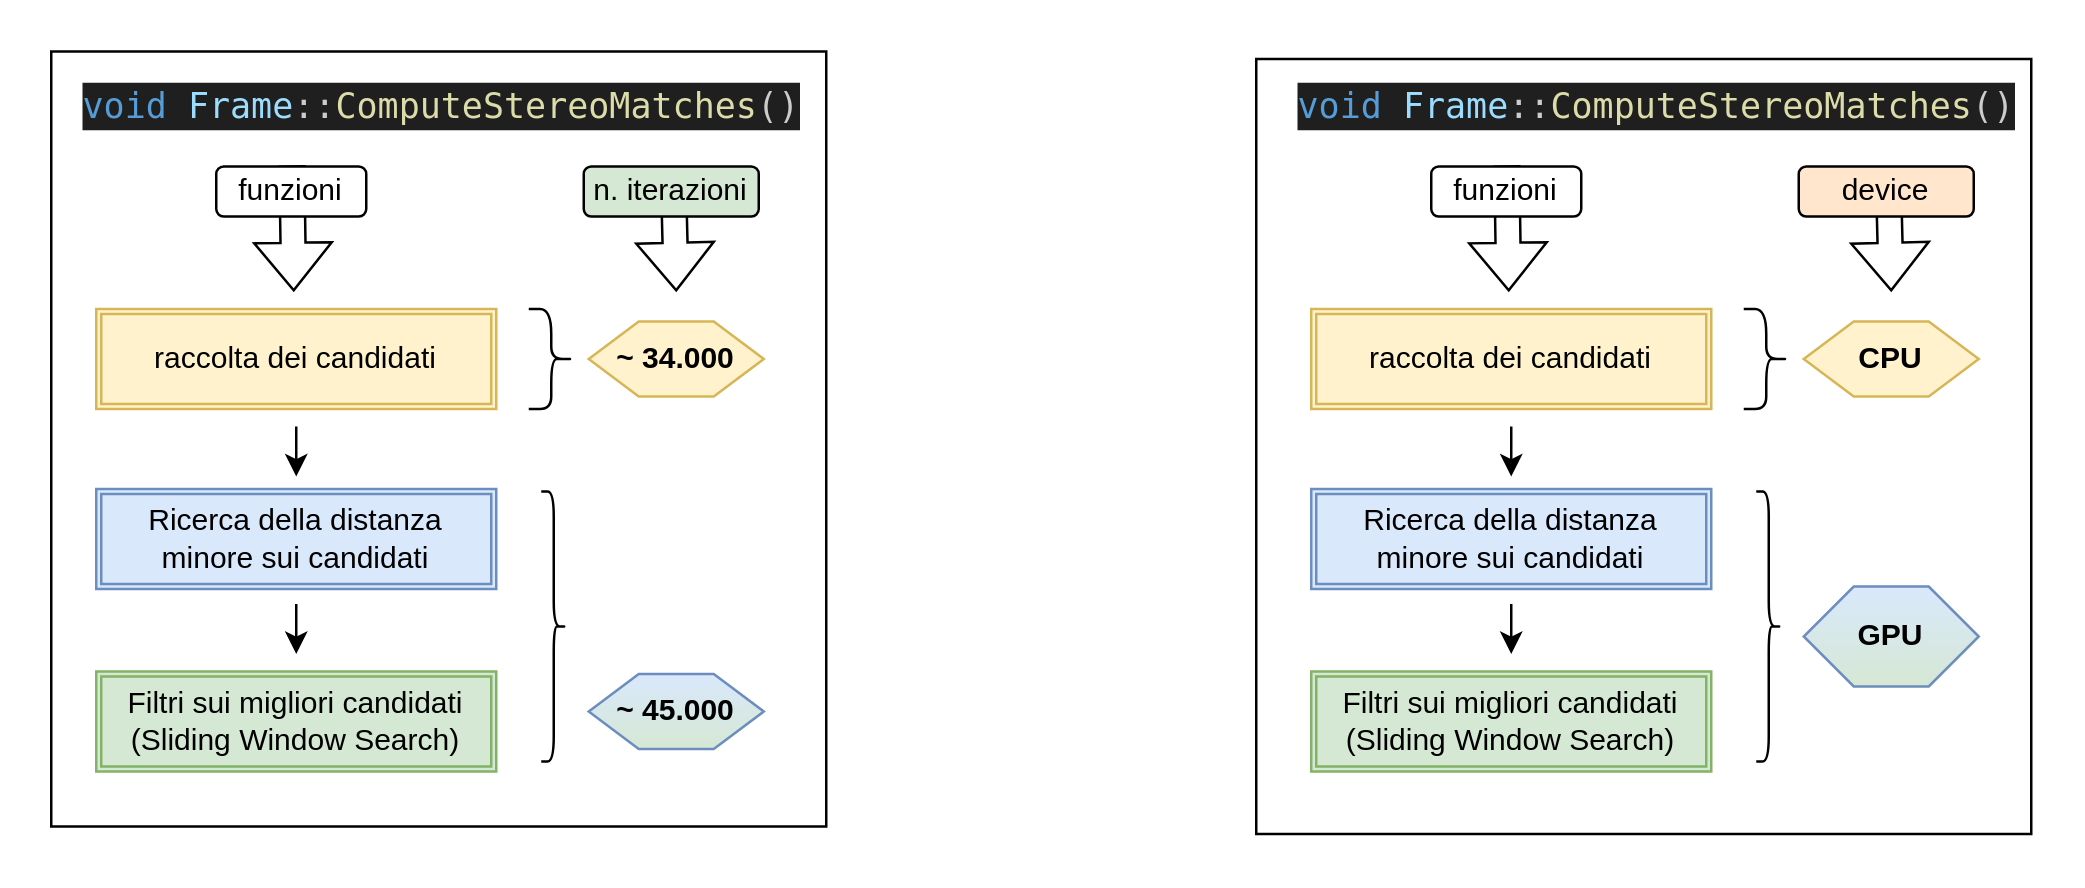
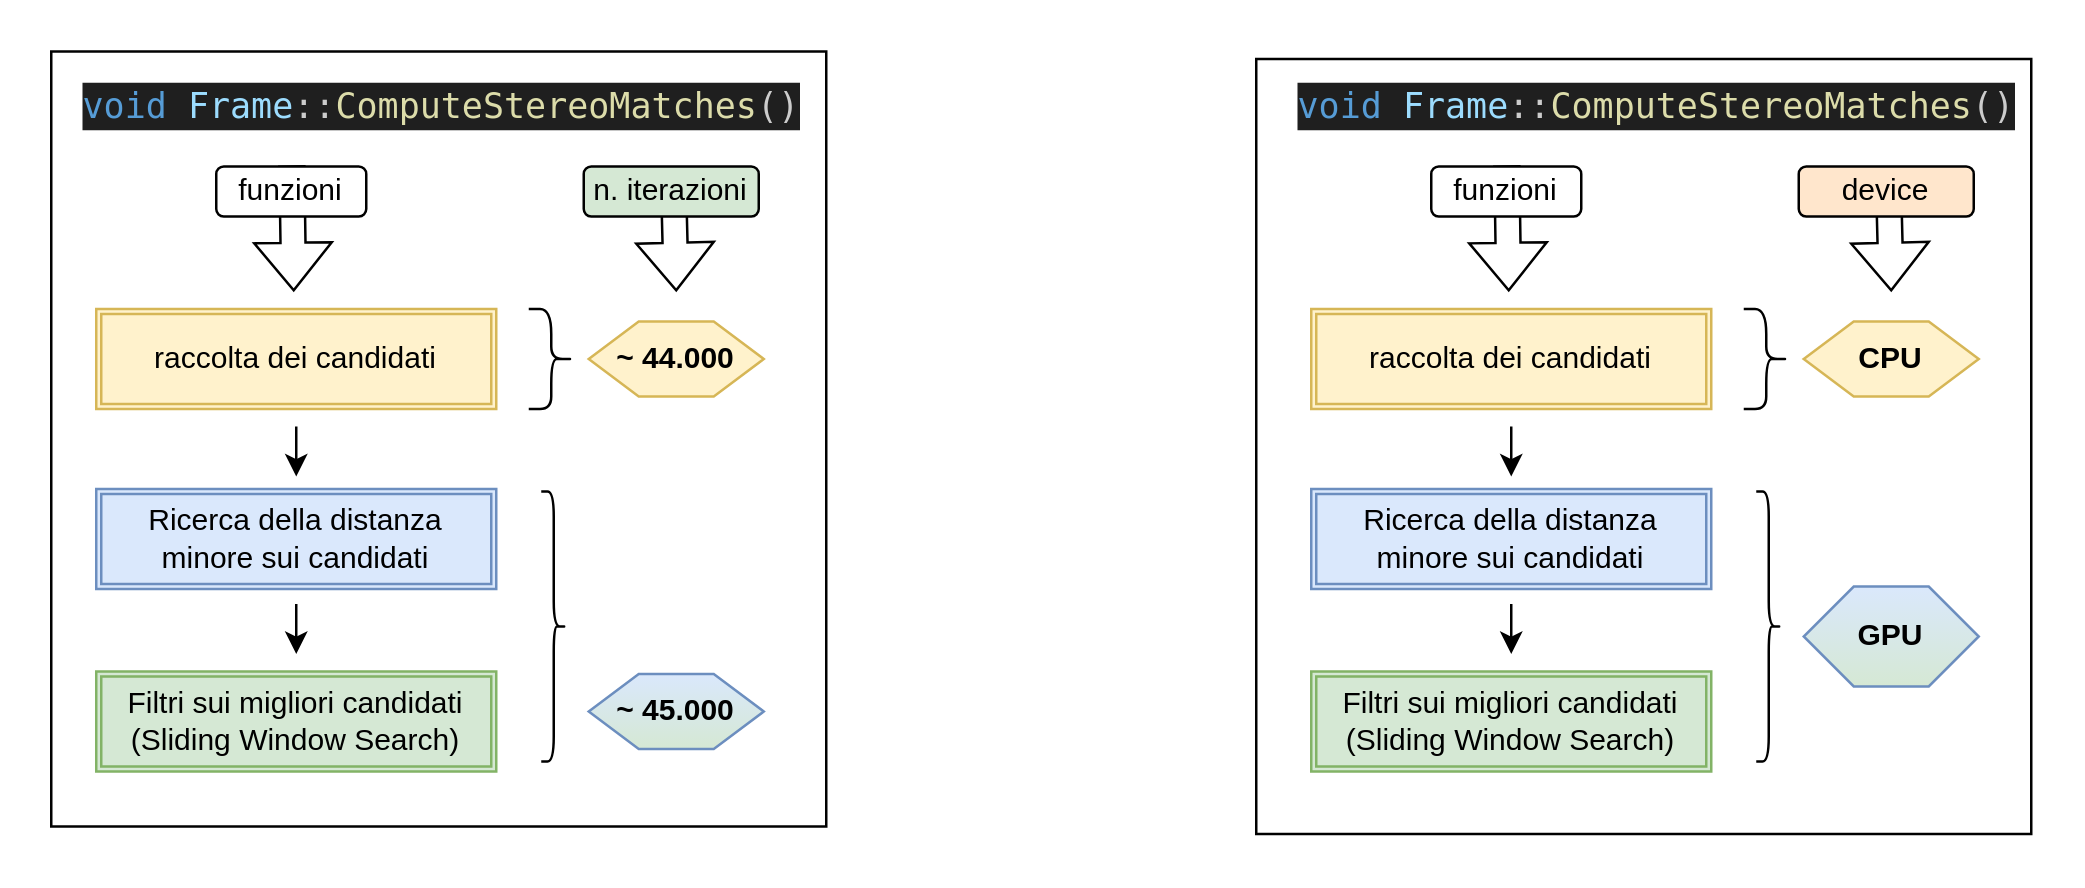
(676, 359) -> (676, 359)
